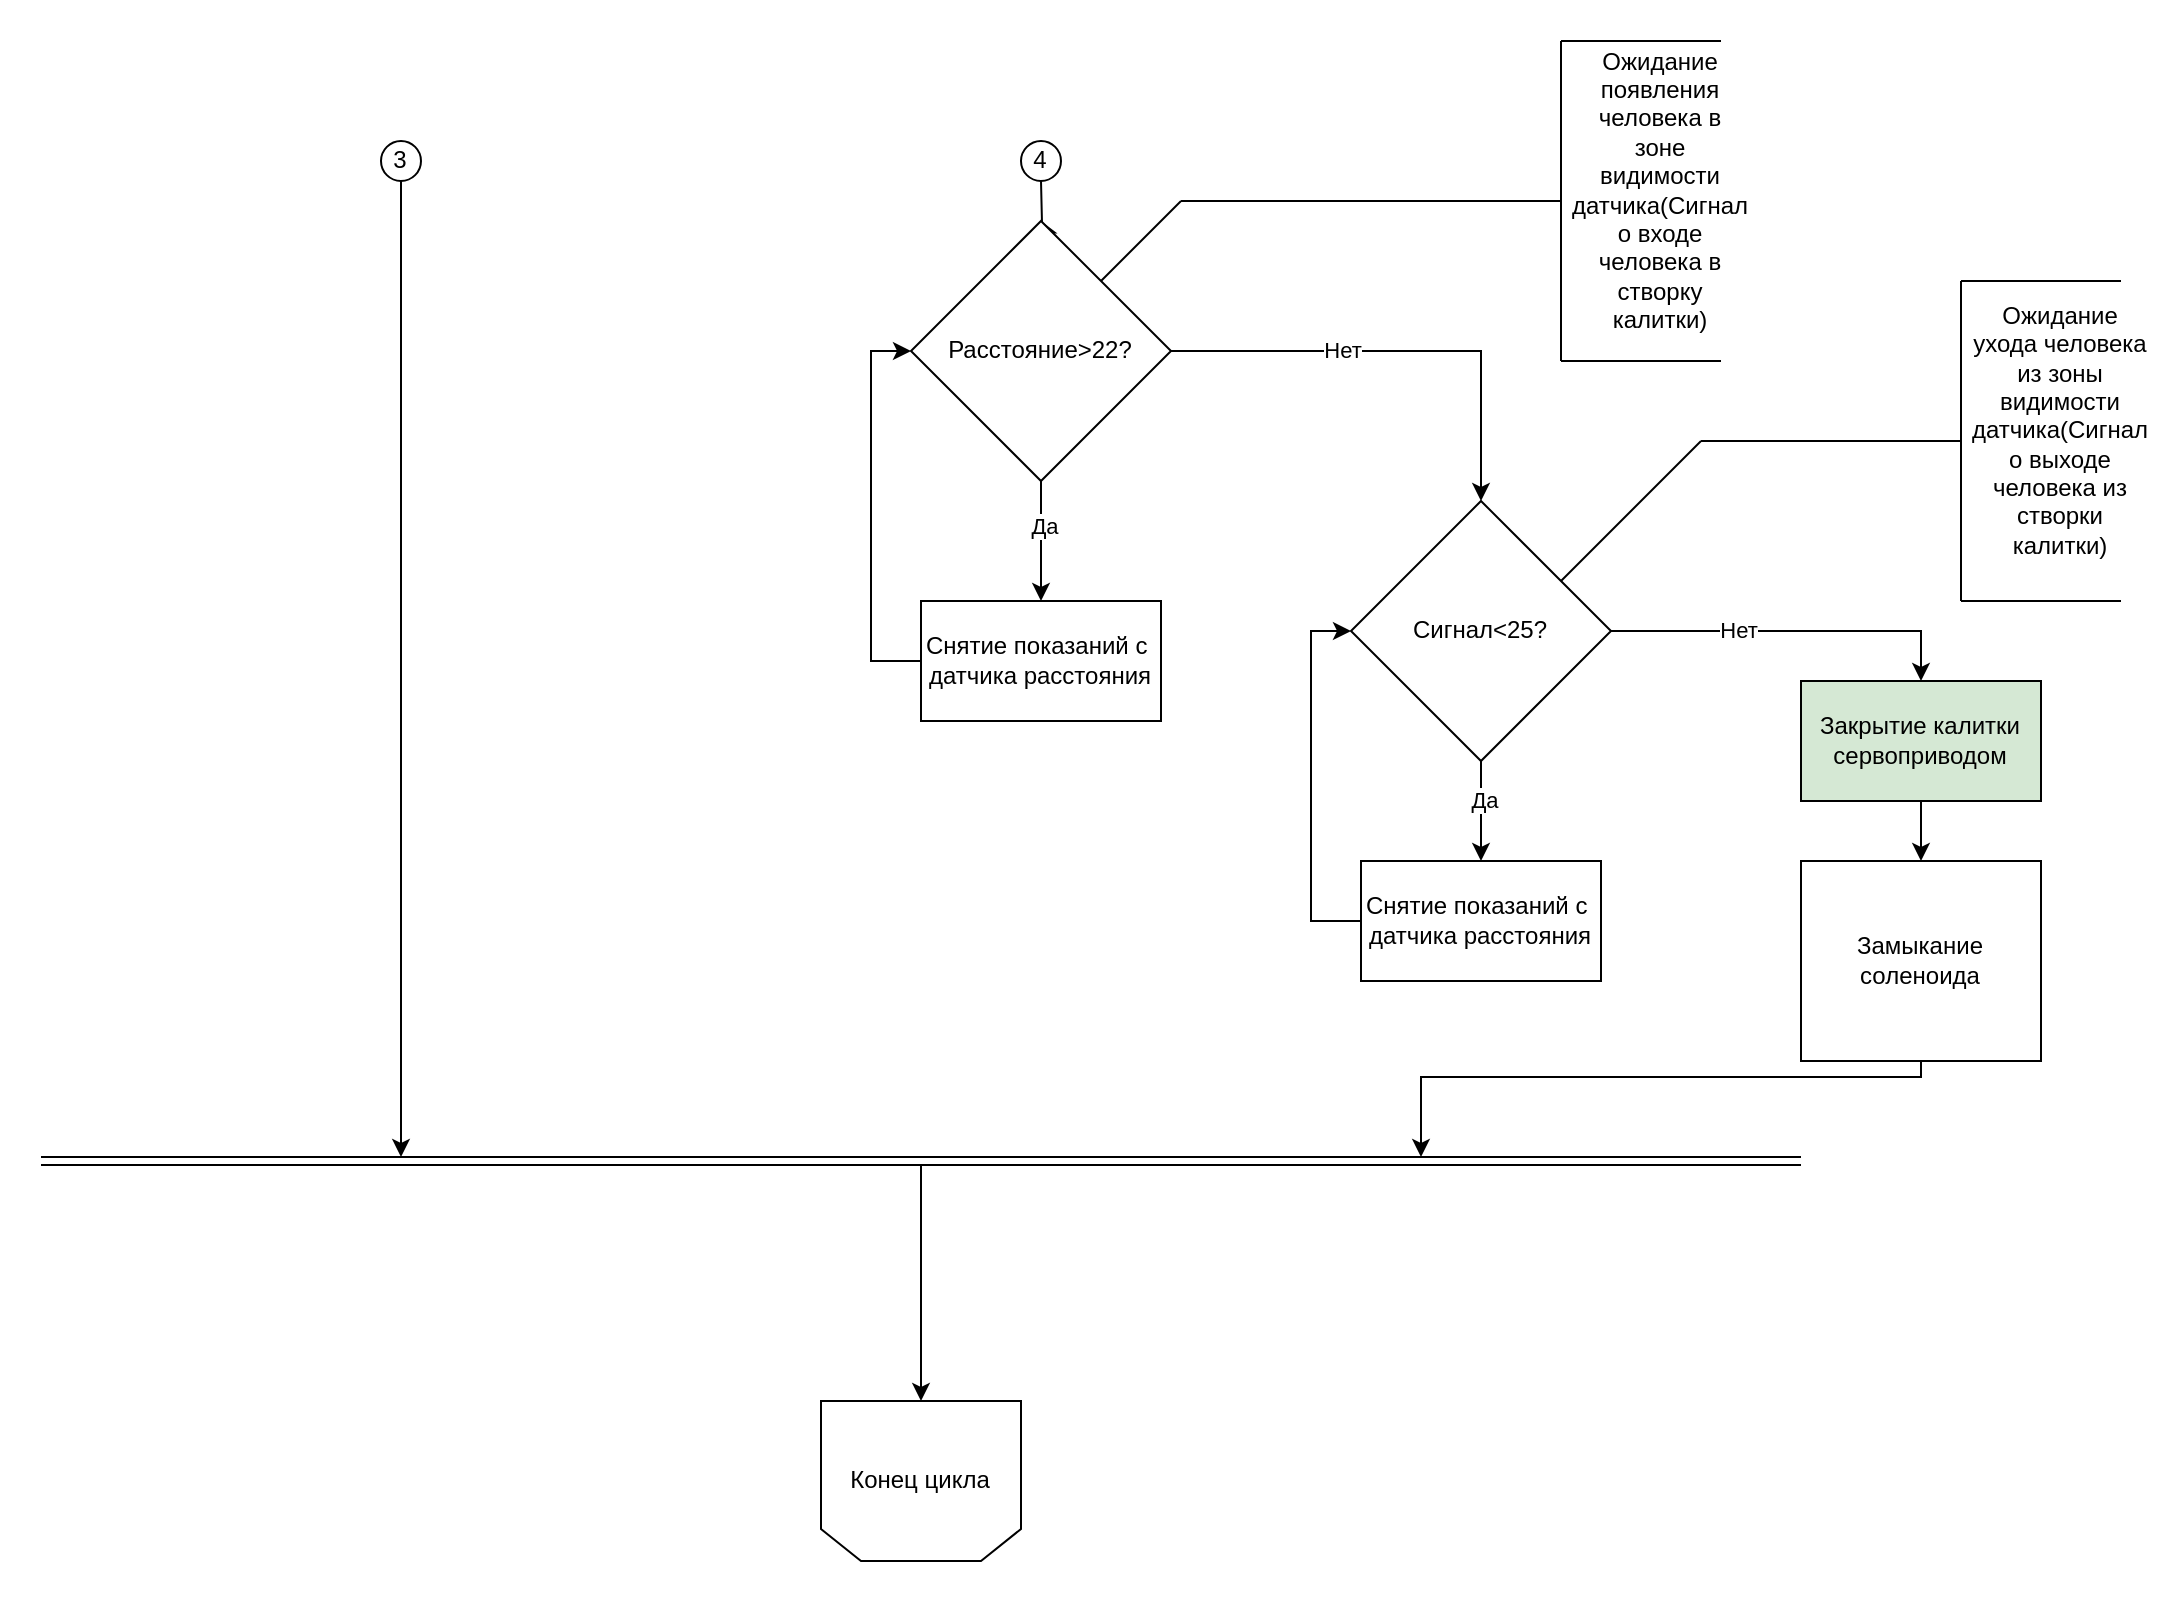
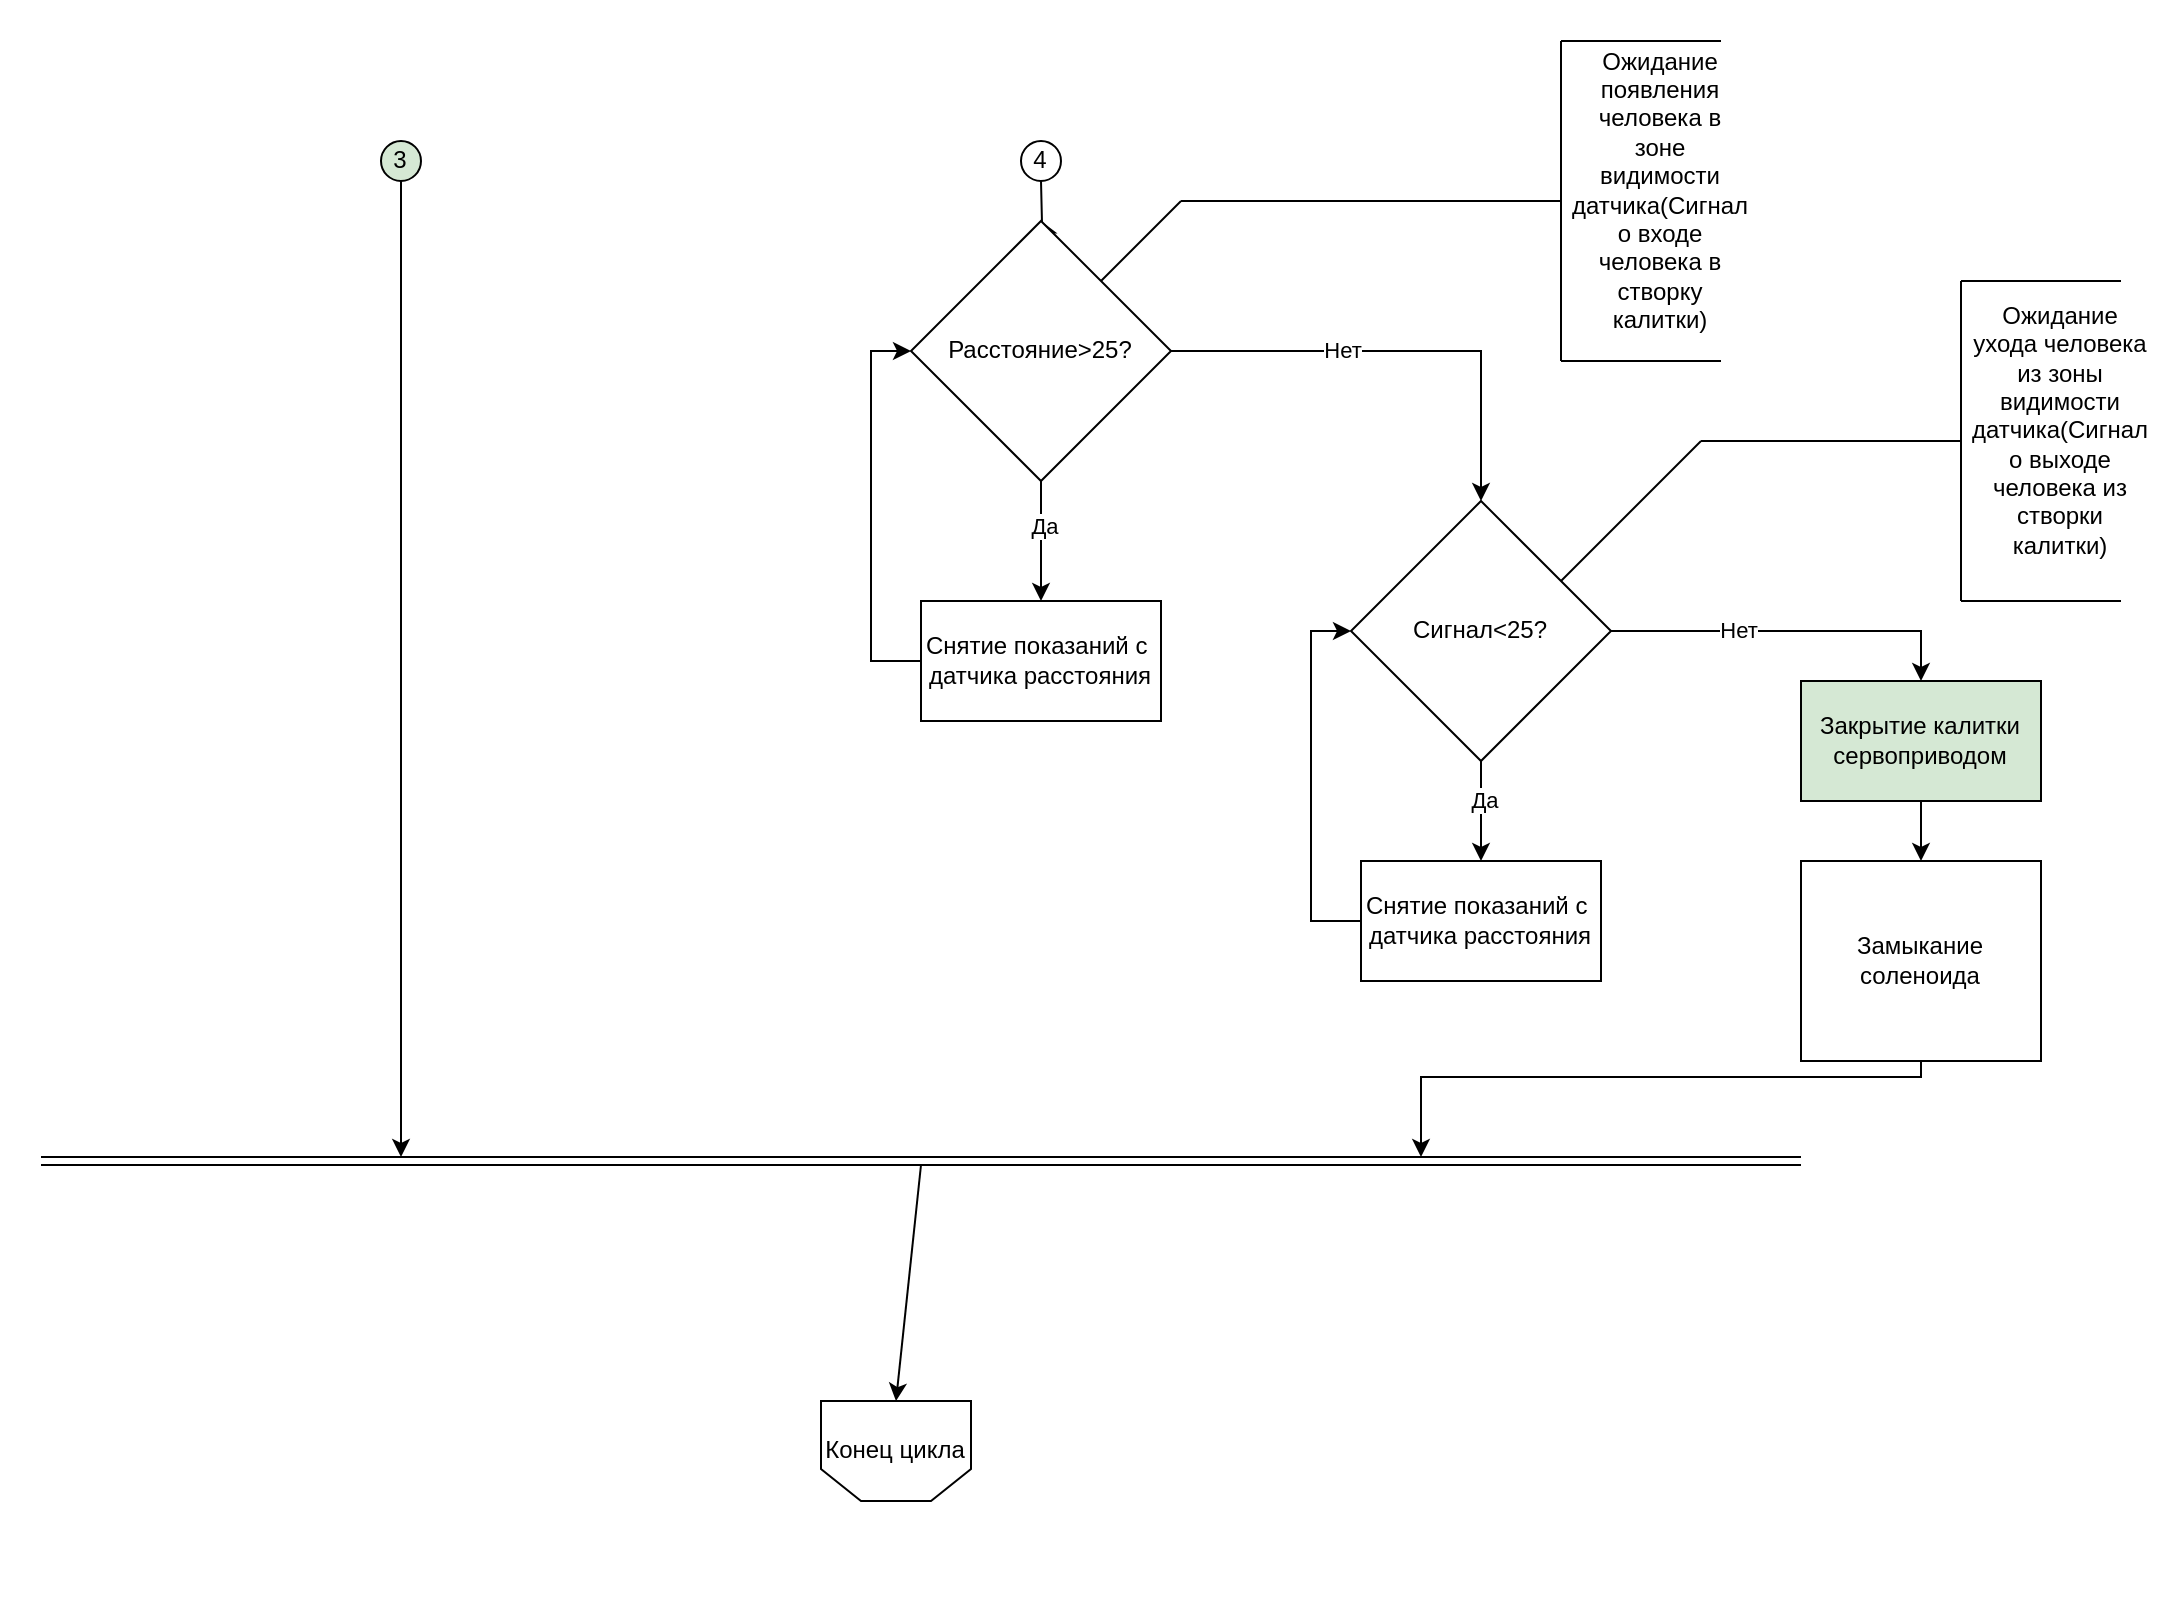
(401, 161) -> (401, 161)
(1041, 351) -> (1041, 351)
(921, 1481) -> (896, 1451)
